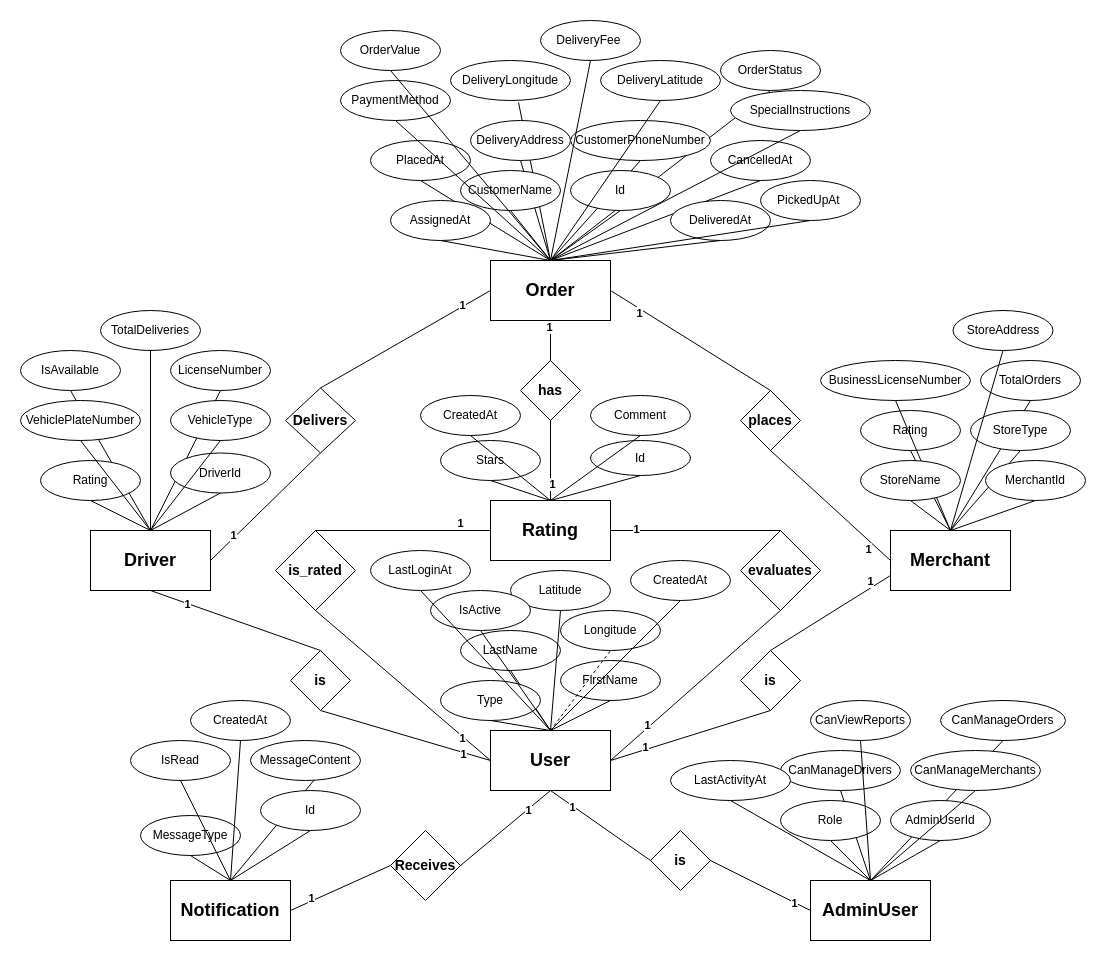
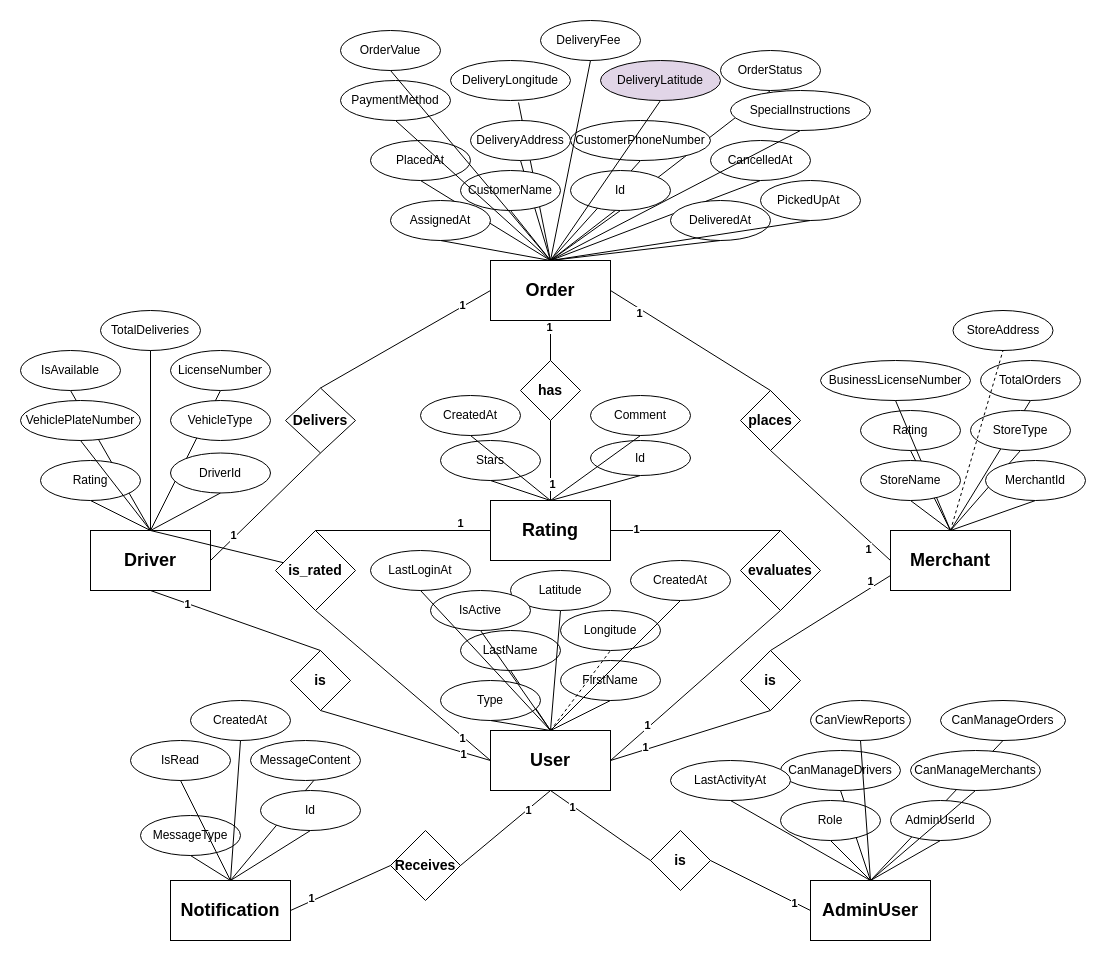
(661, 81) -> (661, 81)
(978, 436) -> (978, 436)
(187, 484) -> (217, 547)
